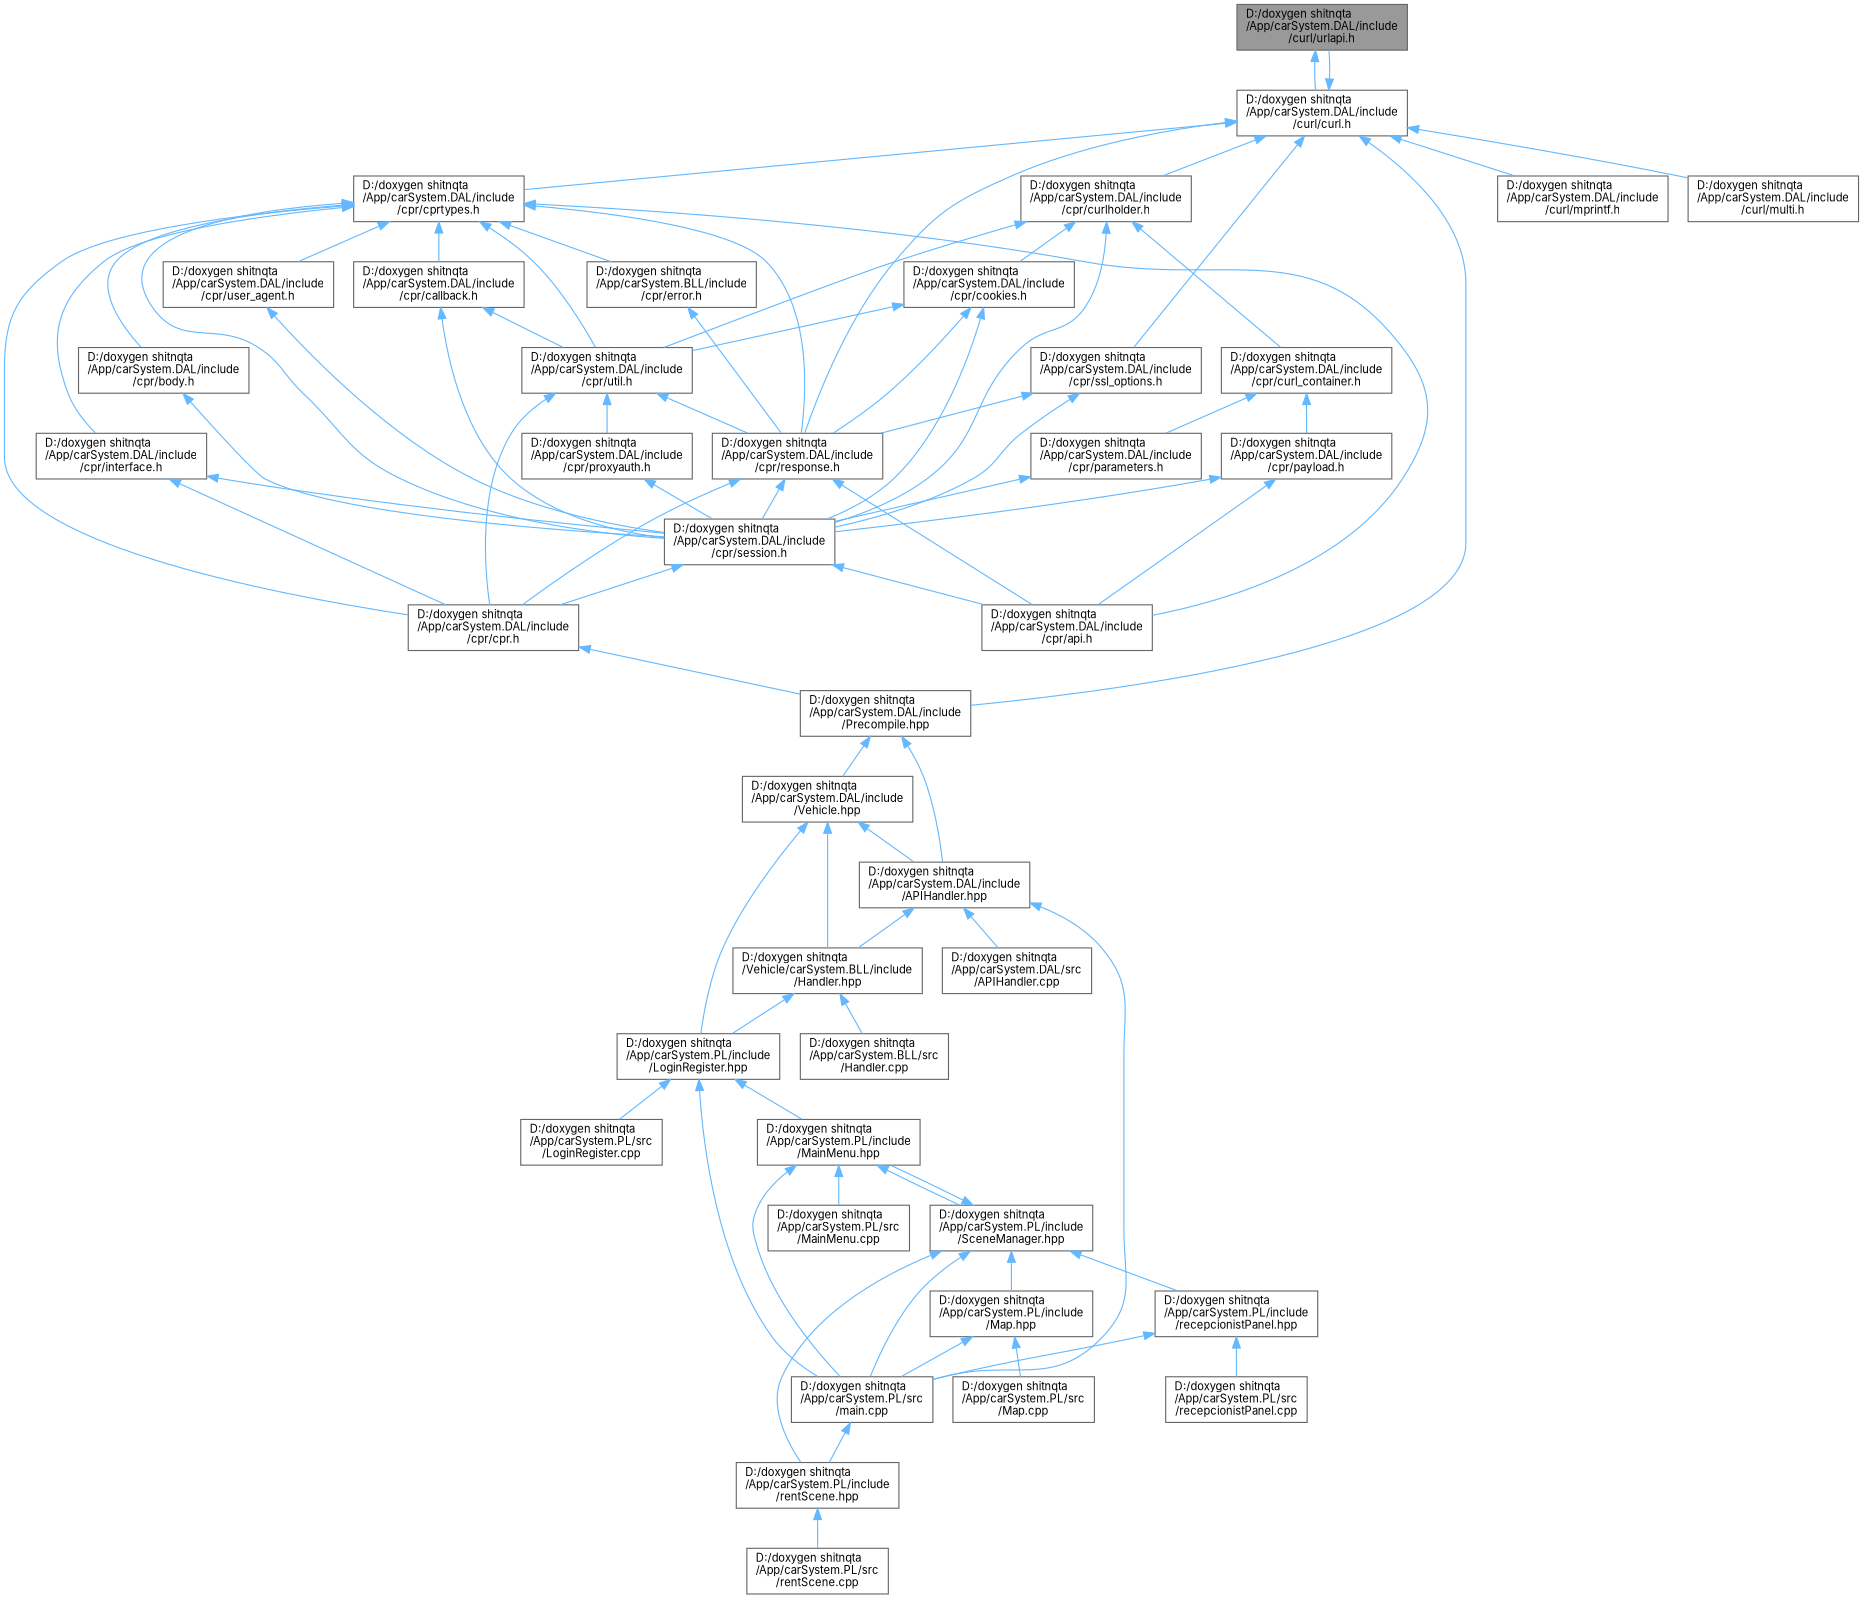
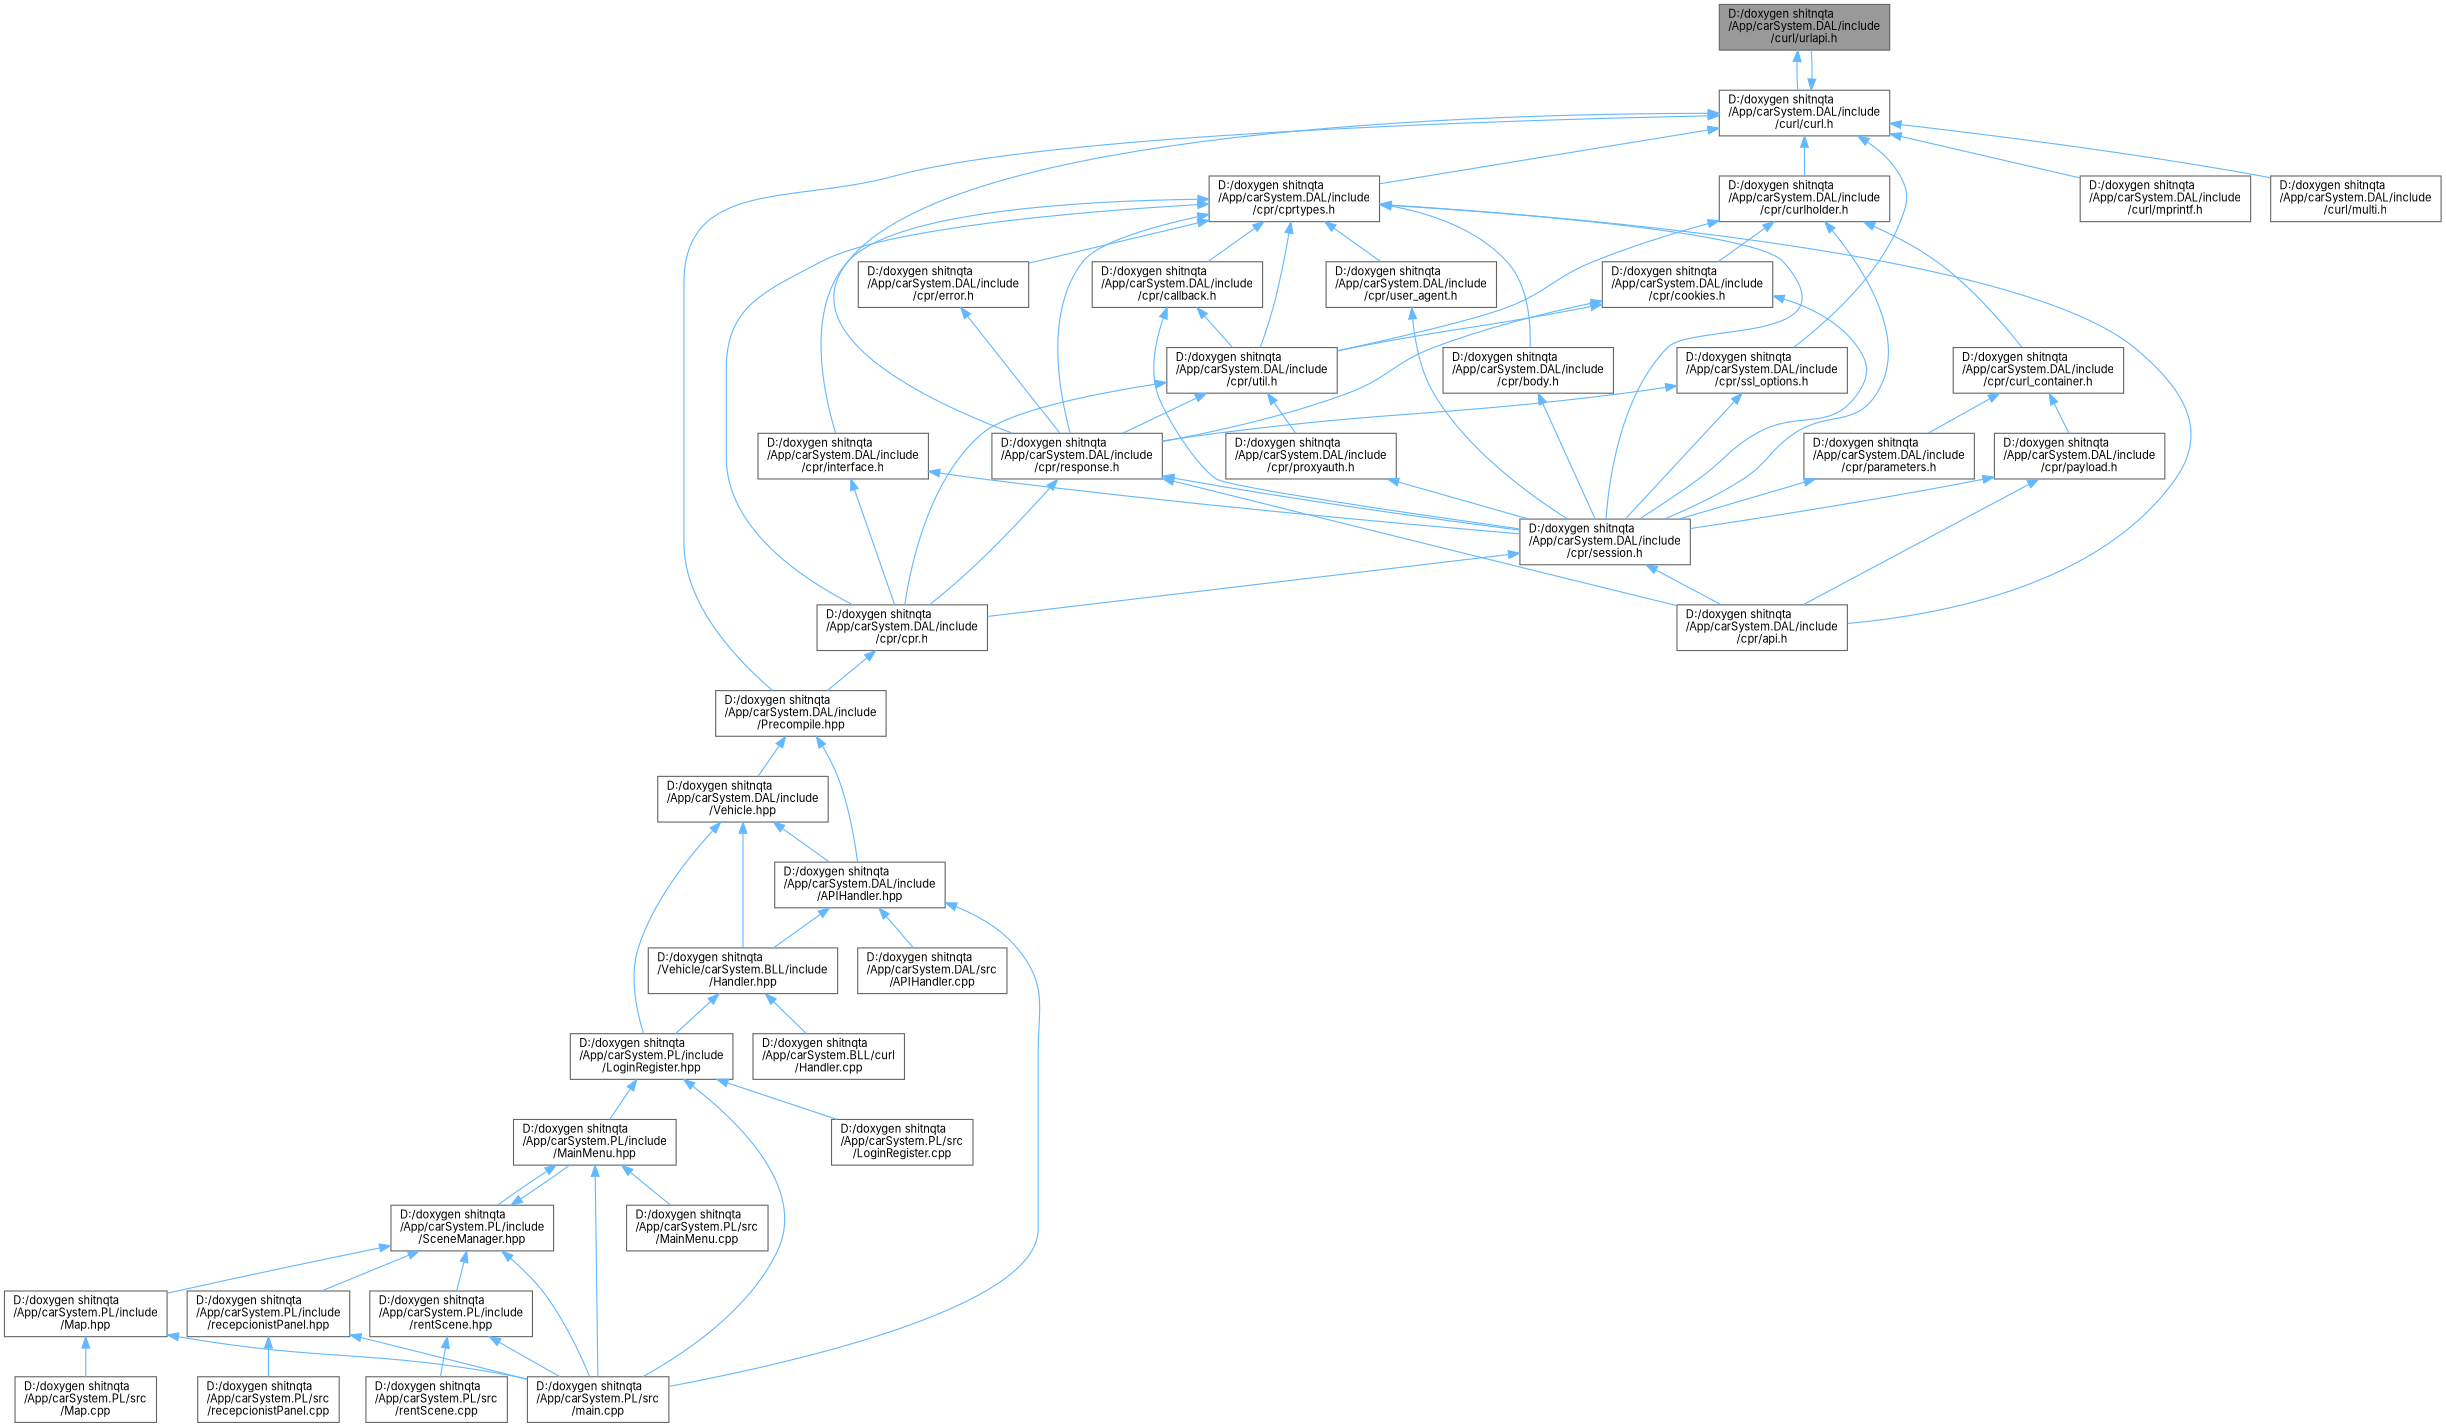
(672, 285) -> (943, 285)
(874, 1057) -> (829, 1057)
(837, 1448) -> (529, 1359)
